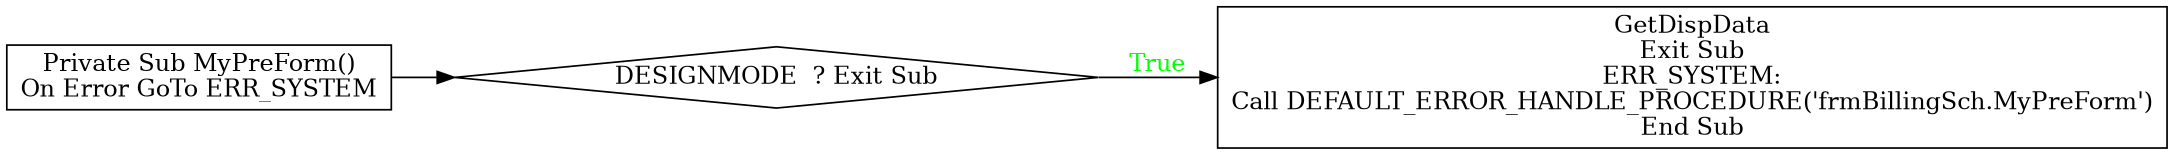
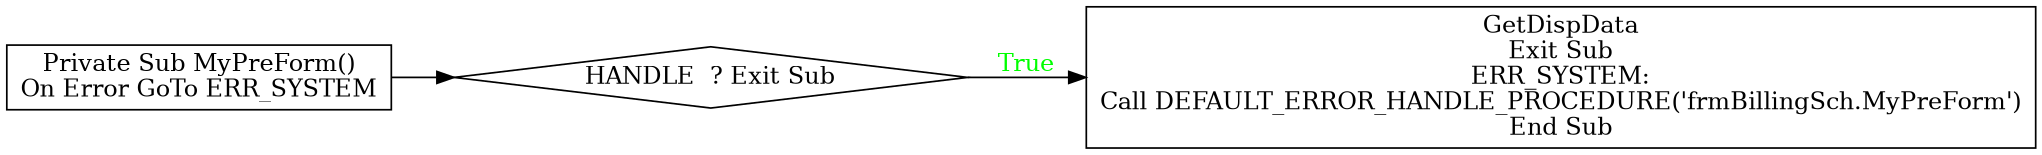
(776, 77) -> (711, 77)
